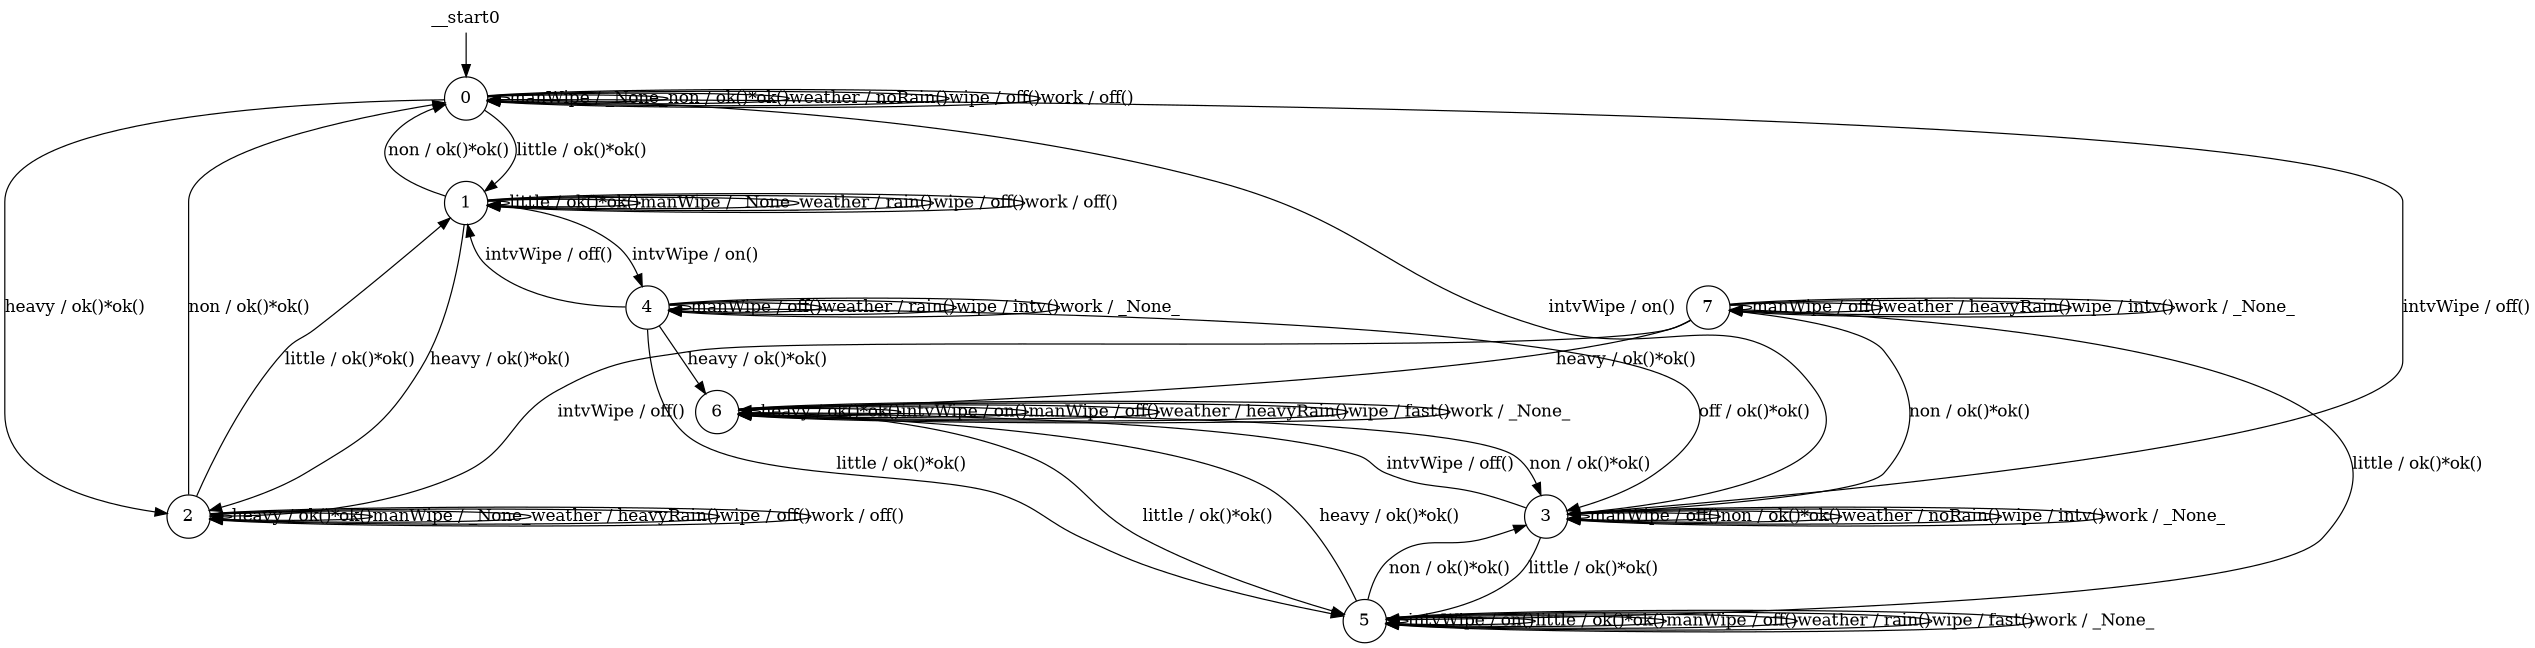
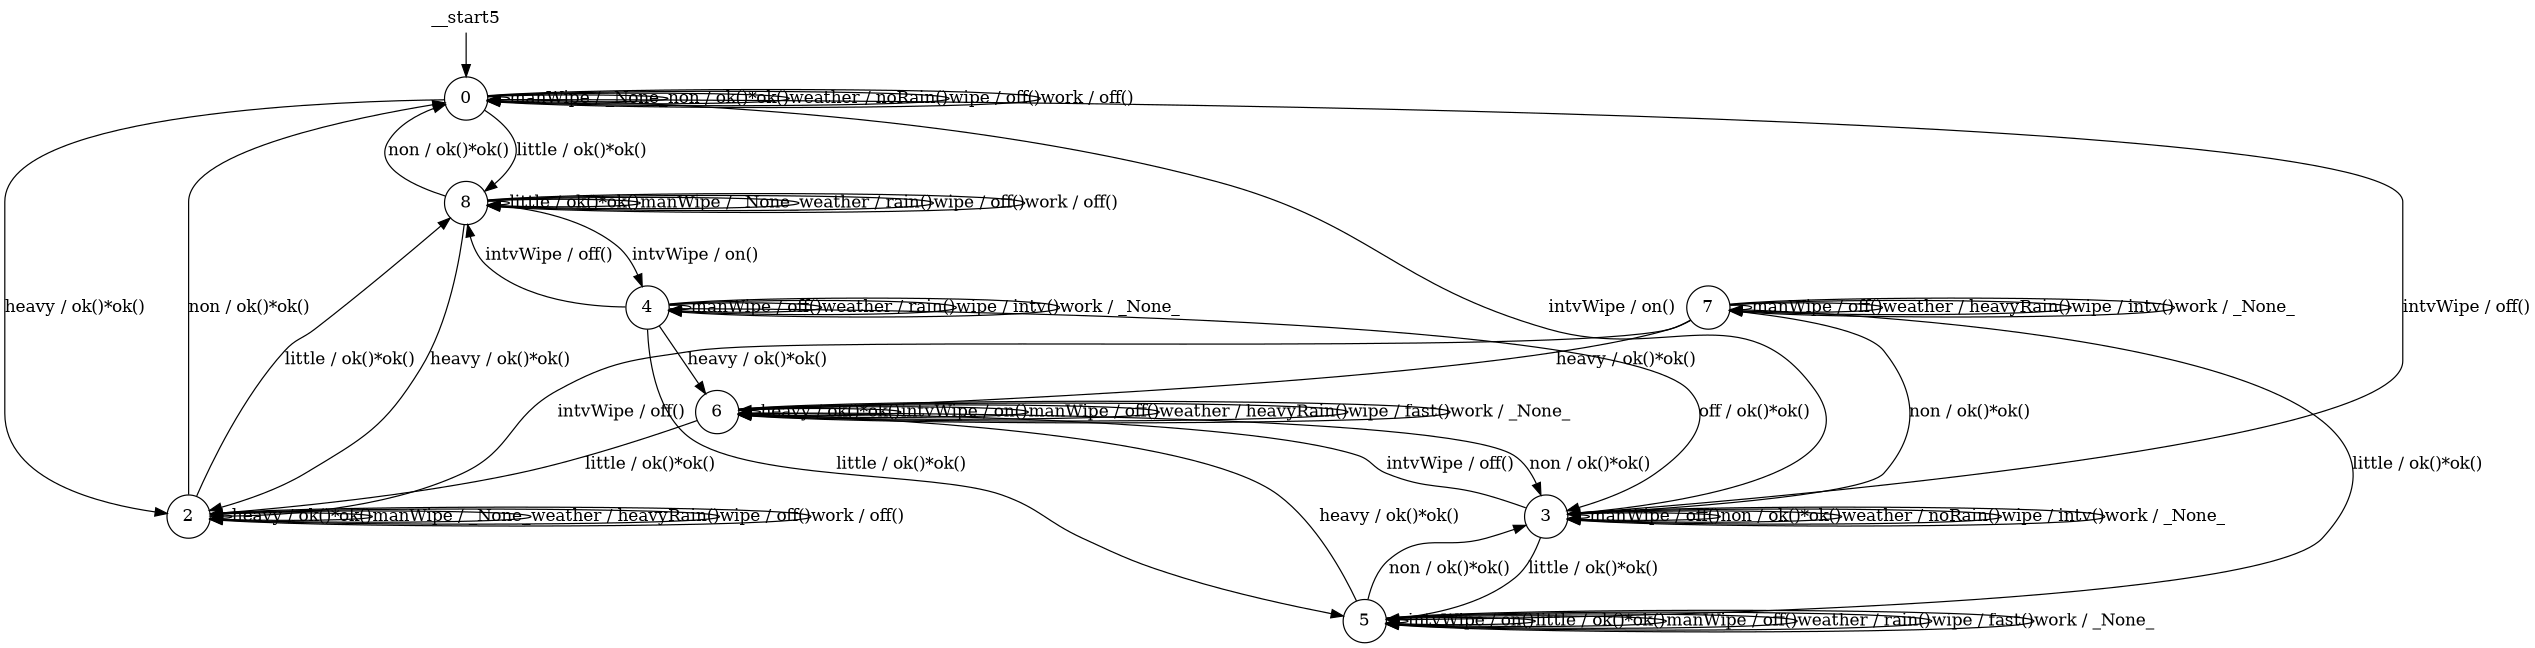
(466, 19) -> (466, 19)
(466, 203) -> (466, 203)
(1051, 468) -> (463, 484)
